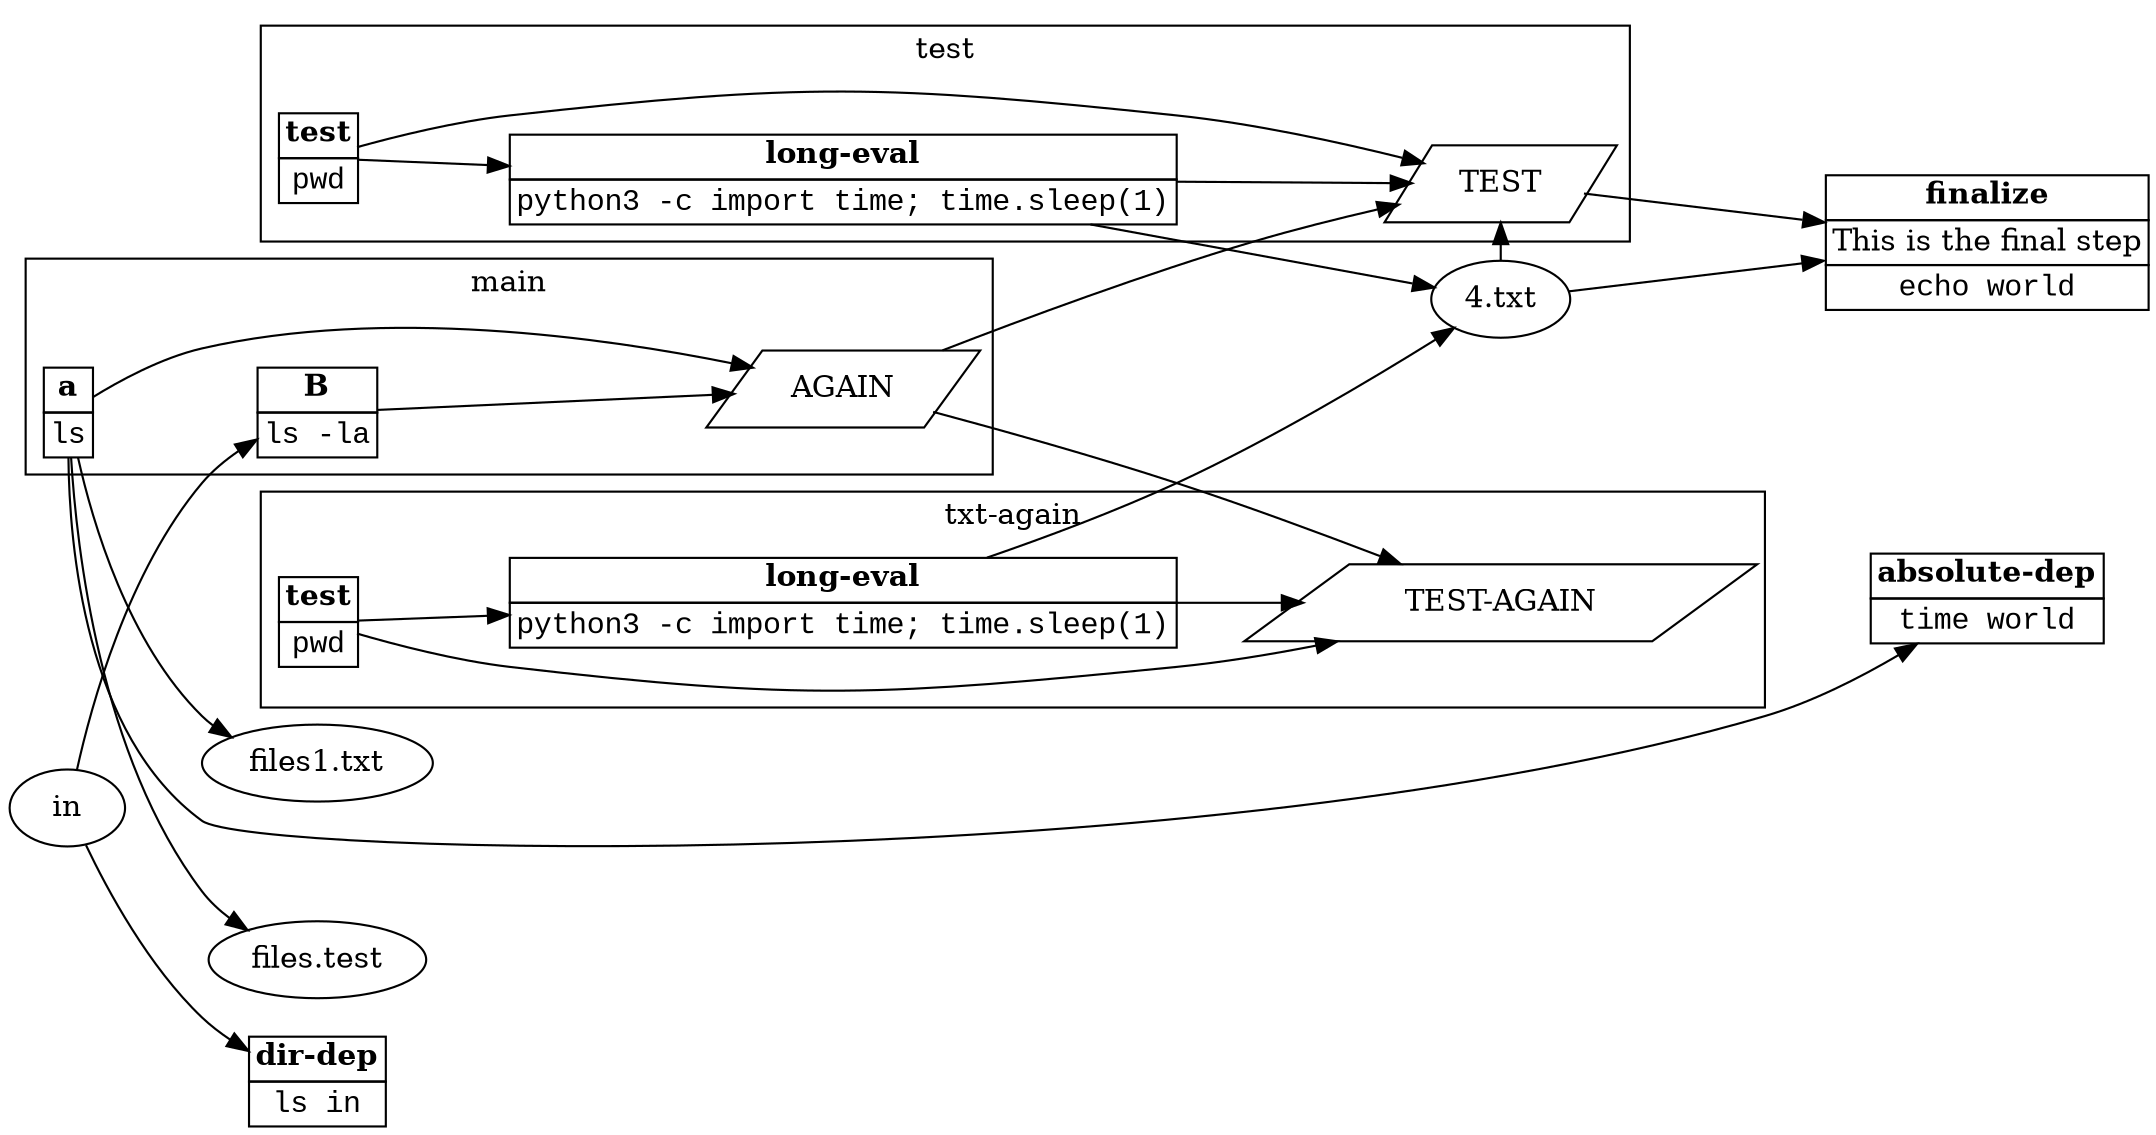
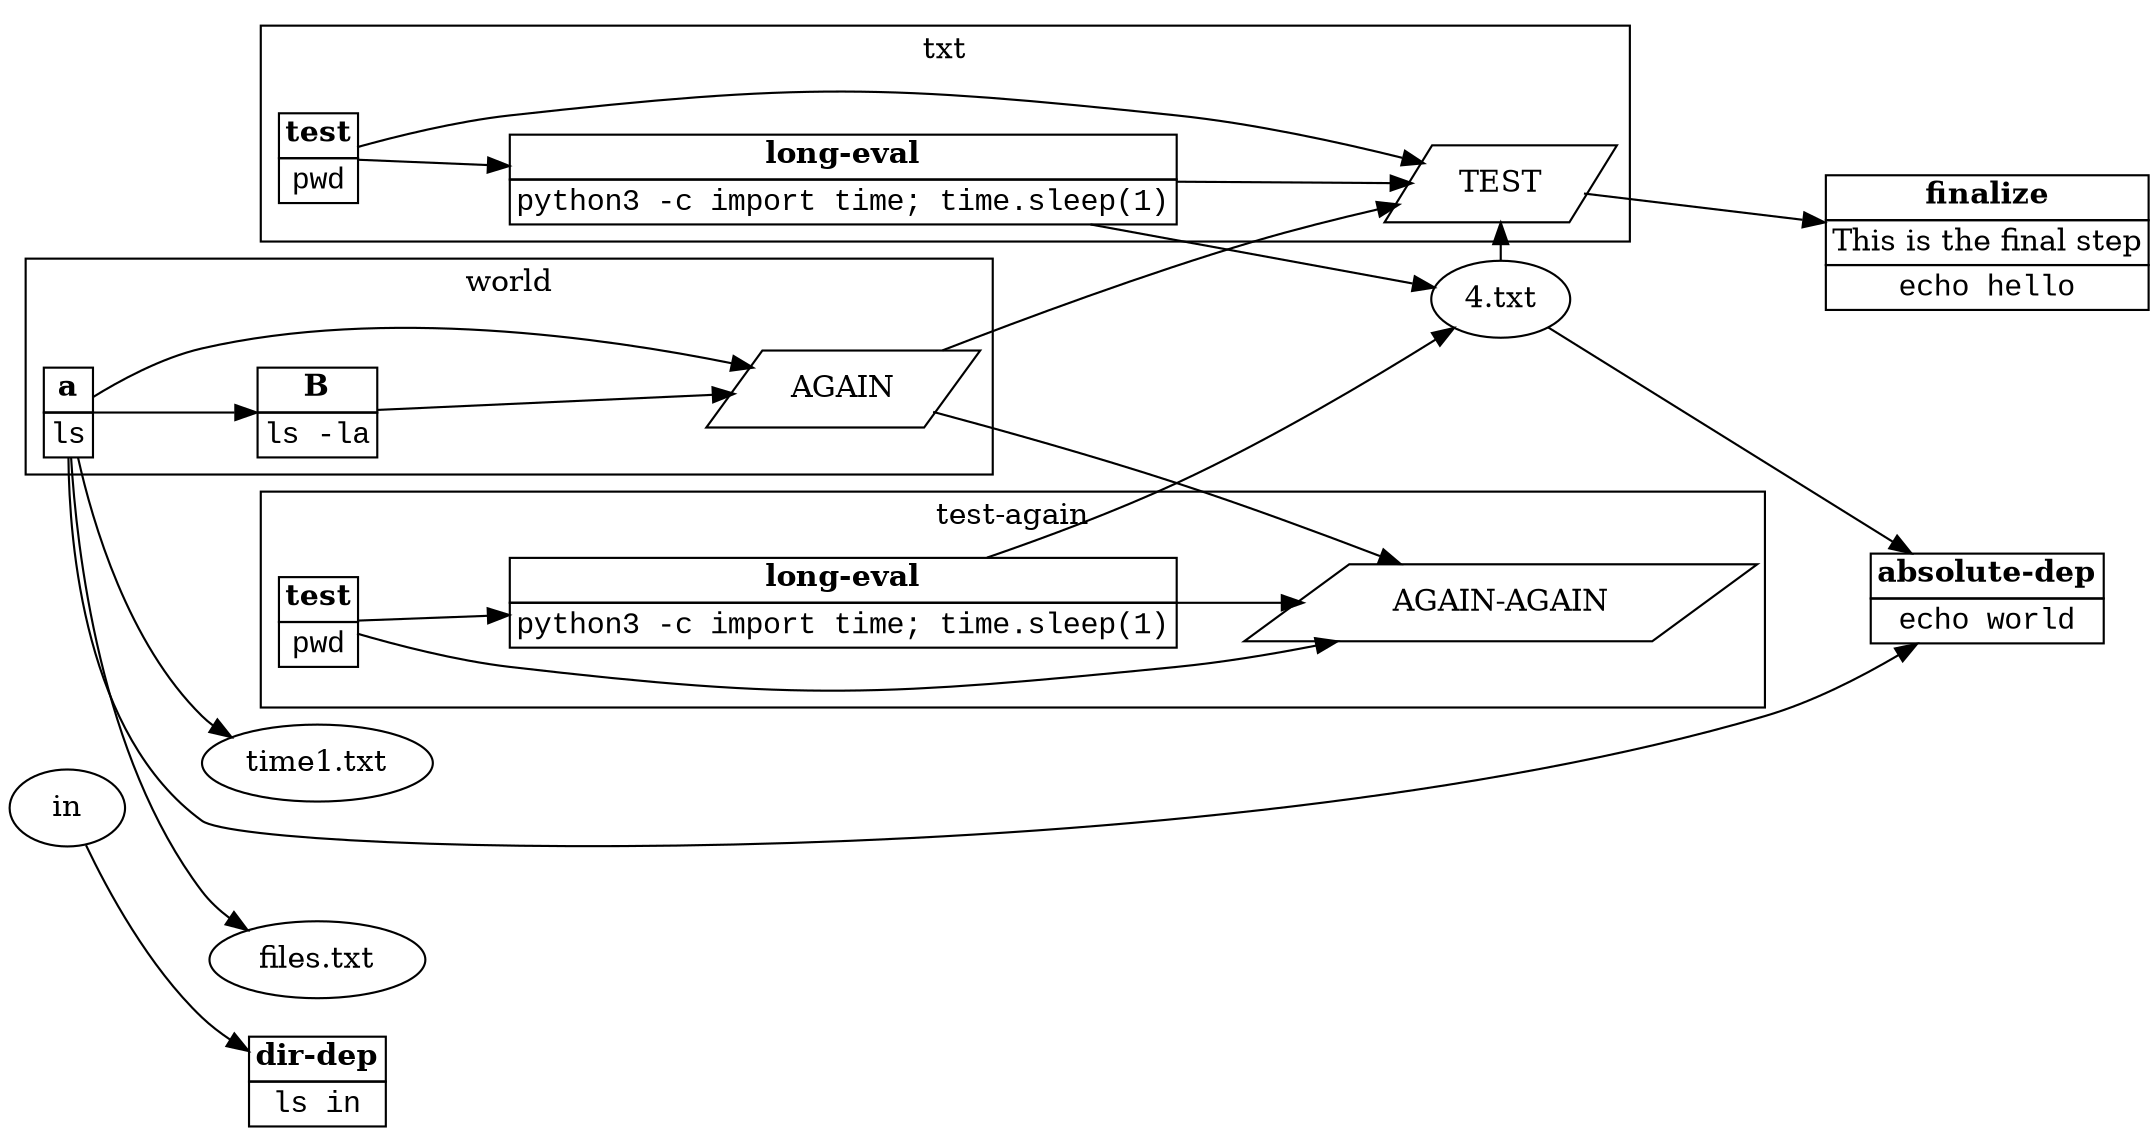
(945, 50) -> (945, 50)
(1685, 277) -> (1720, 435)
(509, 283) -> (509, 283)
(1987, 286) -> (1987, 286)
(1013, 516) -> (1013, 516)
(137, 589) -> (163, 413)
(1501, 603) -> (1501, 603)
(1987, 620) -> (1987, 620)
(317, 763) -> (317, 763)
(317, 960) -> (317, 960)
